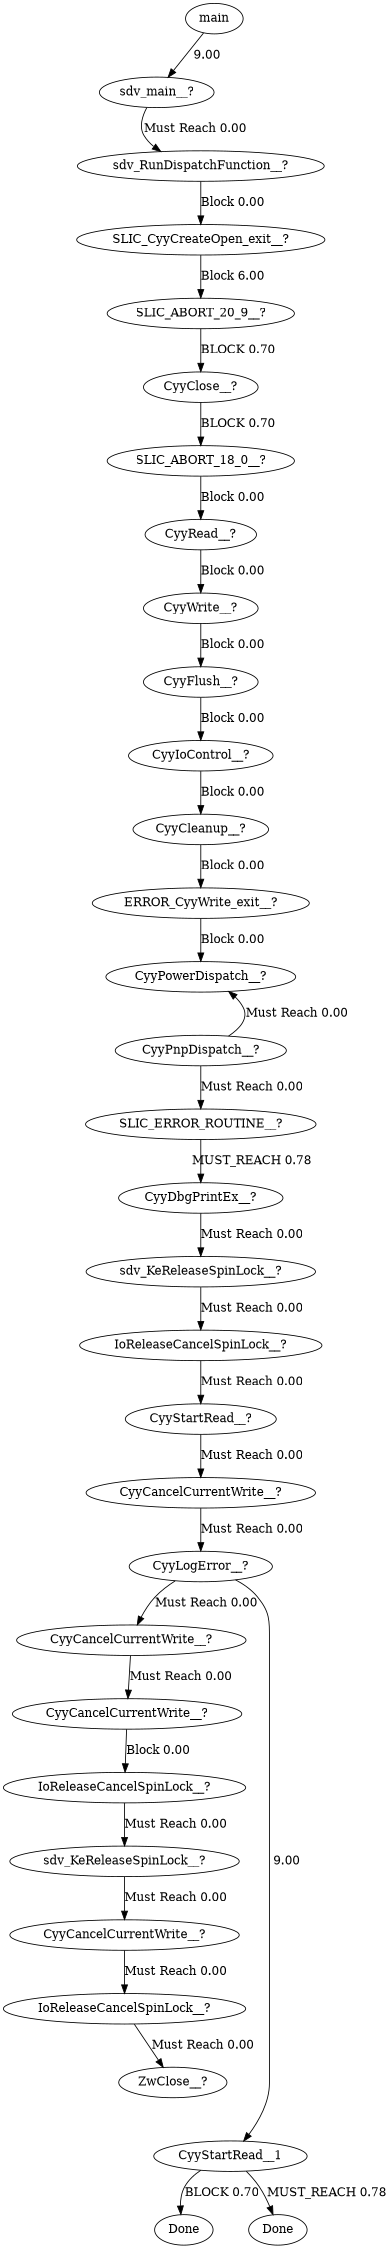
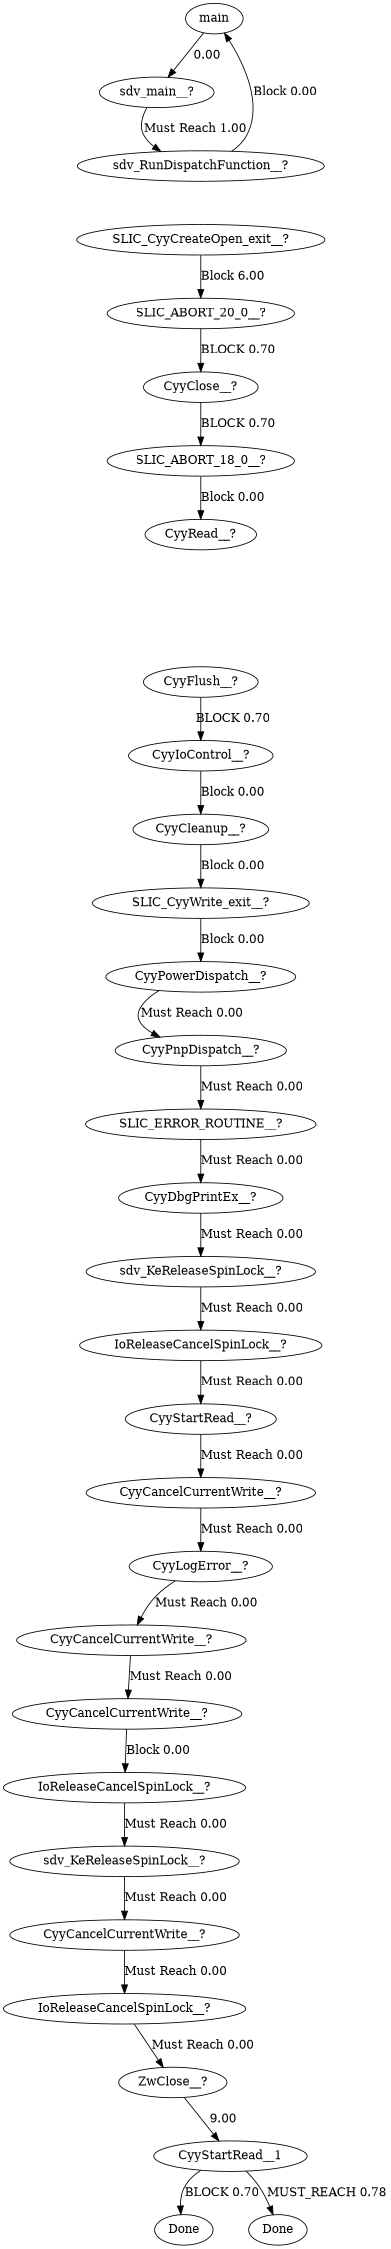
(205, 55) -> (205, 55)
(195, 129) -> (195, 129)
(201, 199) -> (252, 97)
(201, 313) -> (201, 313)
(201, 608) -> none
(233, 719) -> (233, 719)
(201, 903) -> (201, 903)
(244, 1018) -> (139, 1010)
(252, 1161) -> (252, 1161)
(269, 1852) -> (199, 2116)
